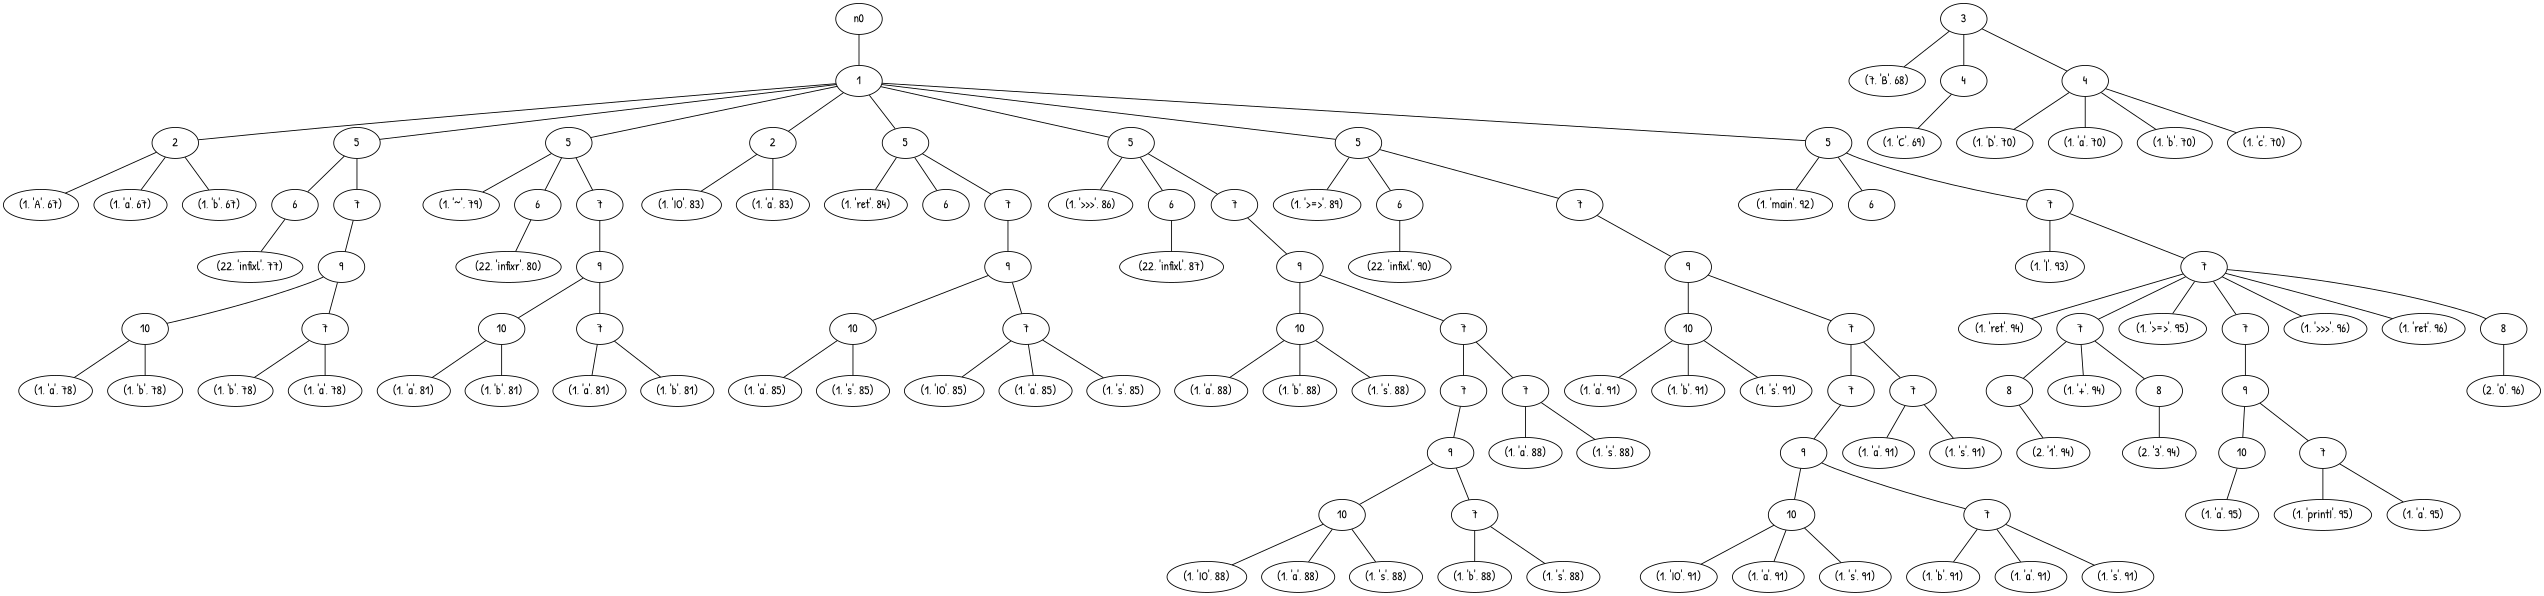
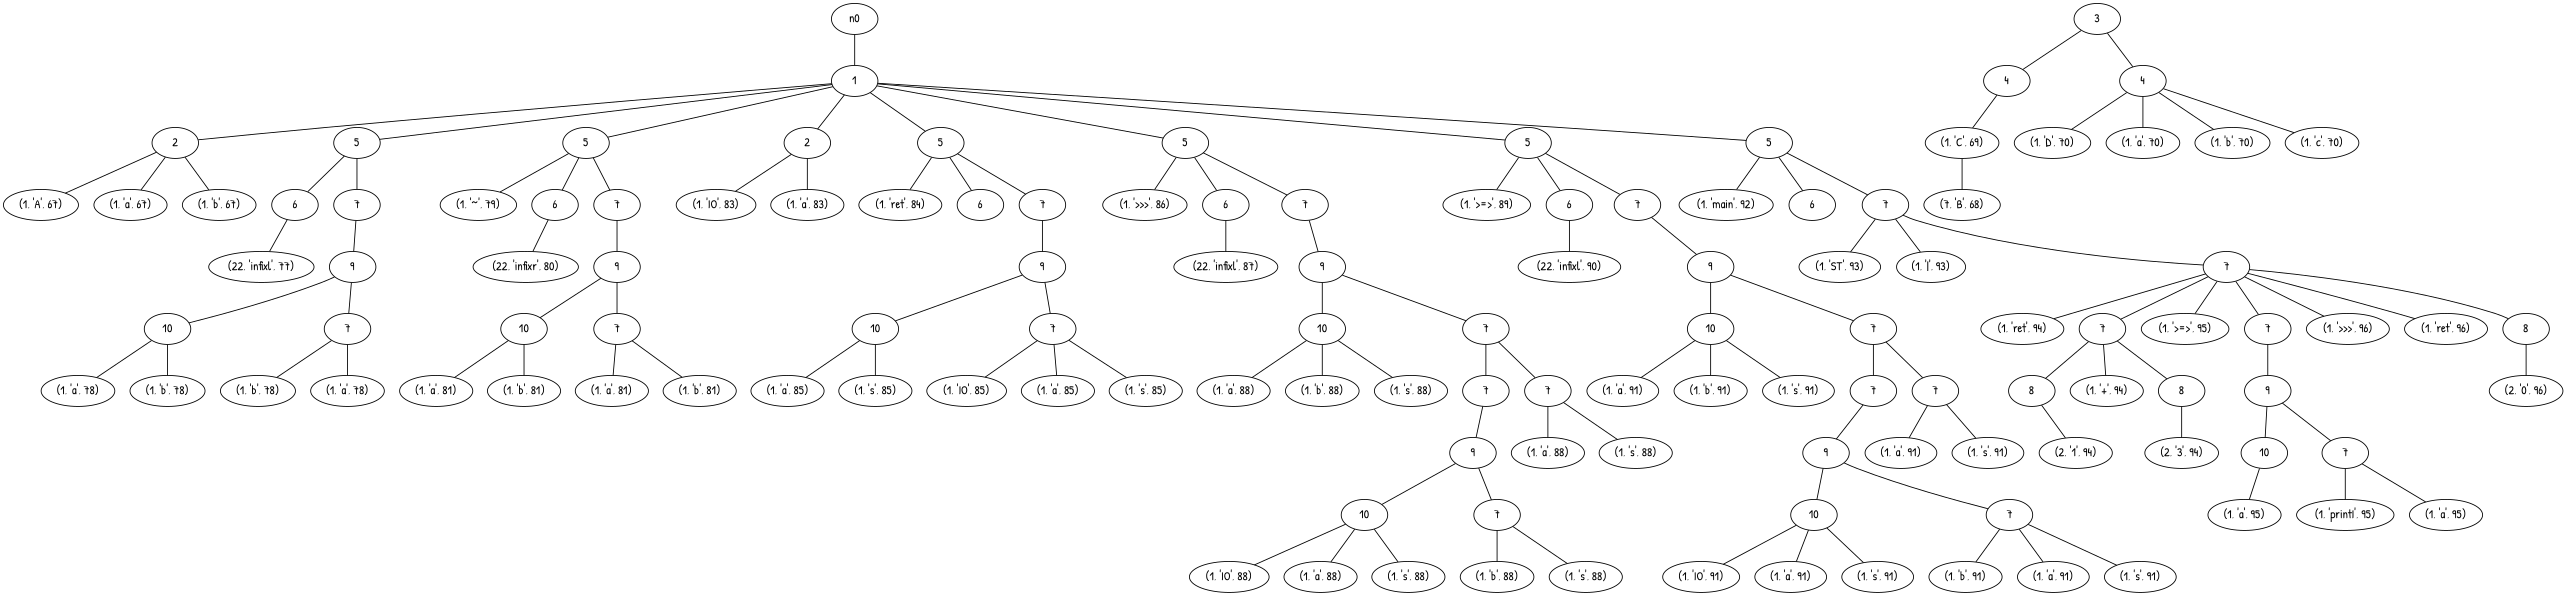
(1927, 49) -> (1962, 174)
none -> (1840, 267)
